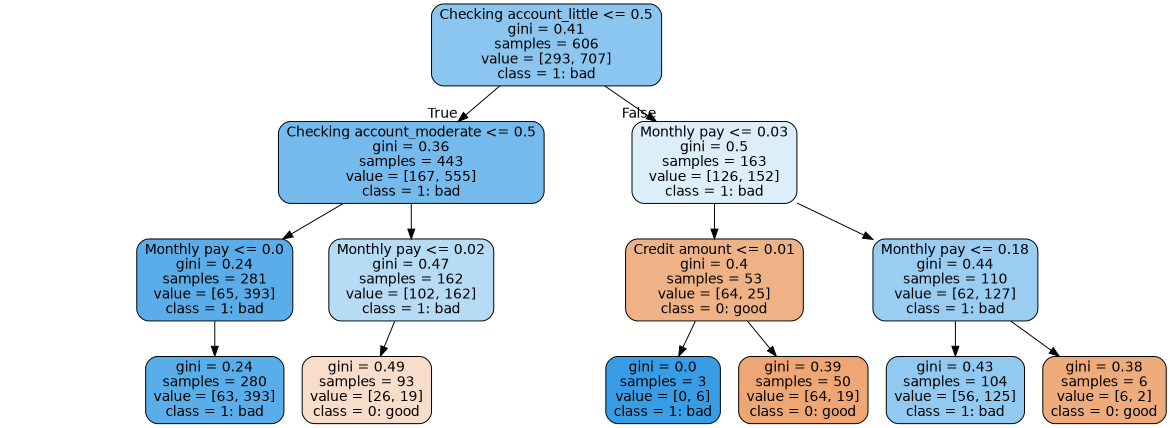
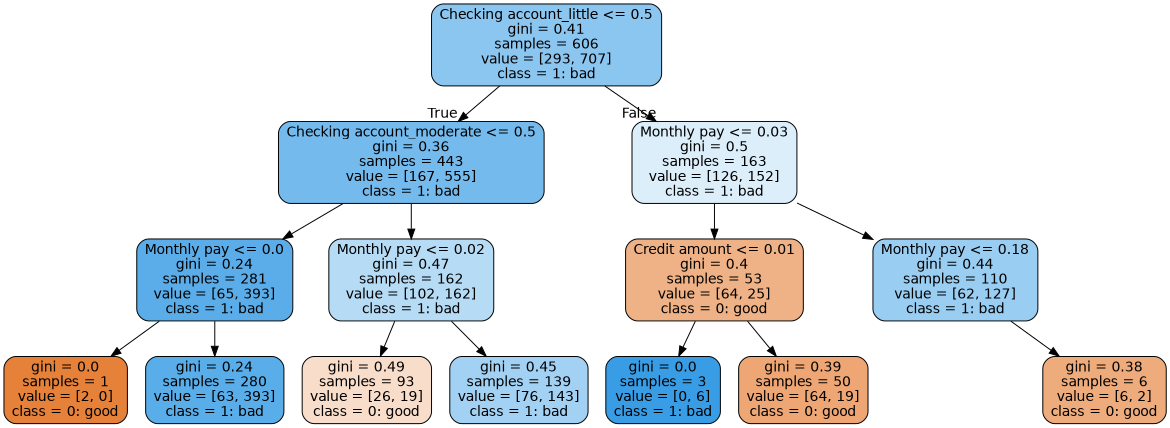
none -> (66, 390)
none -> (519, 390)
(955, 390) -> none
